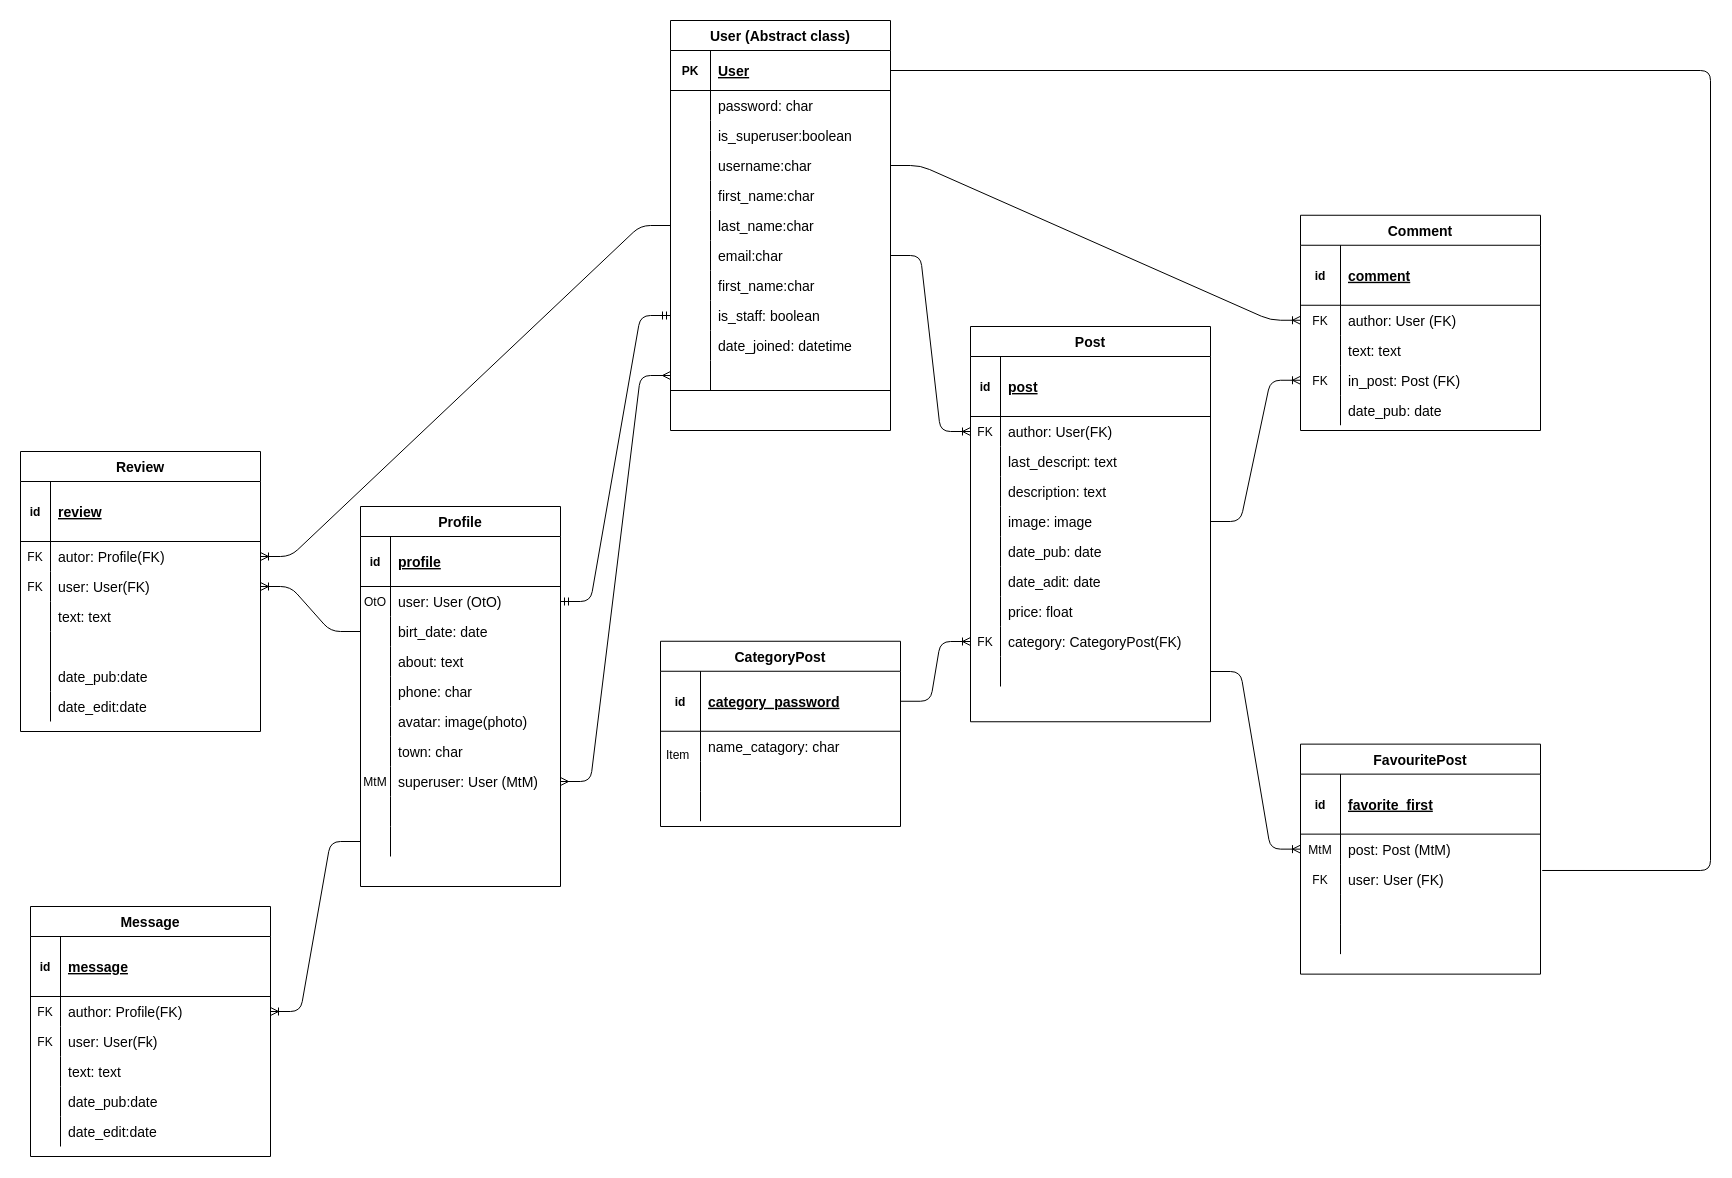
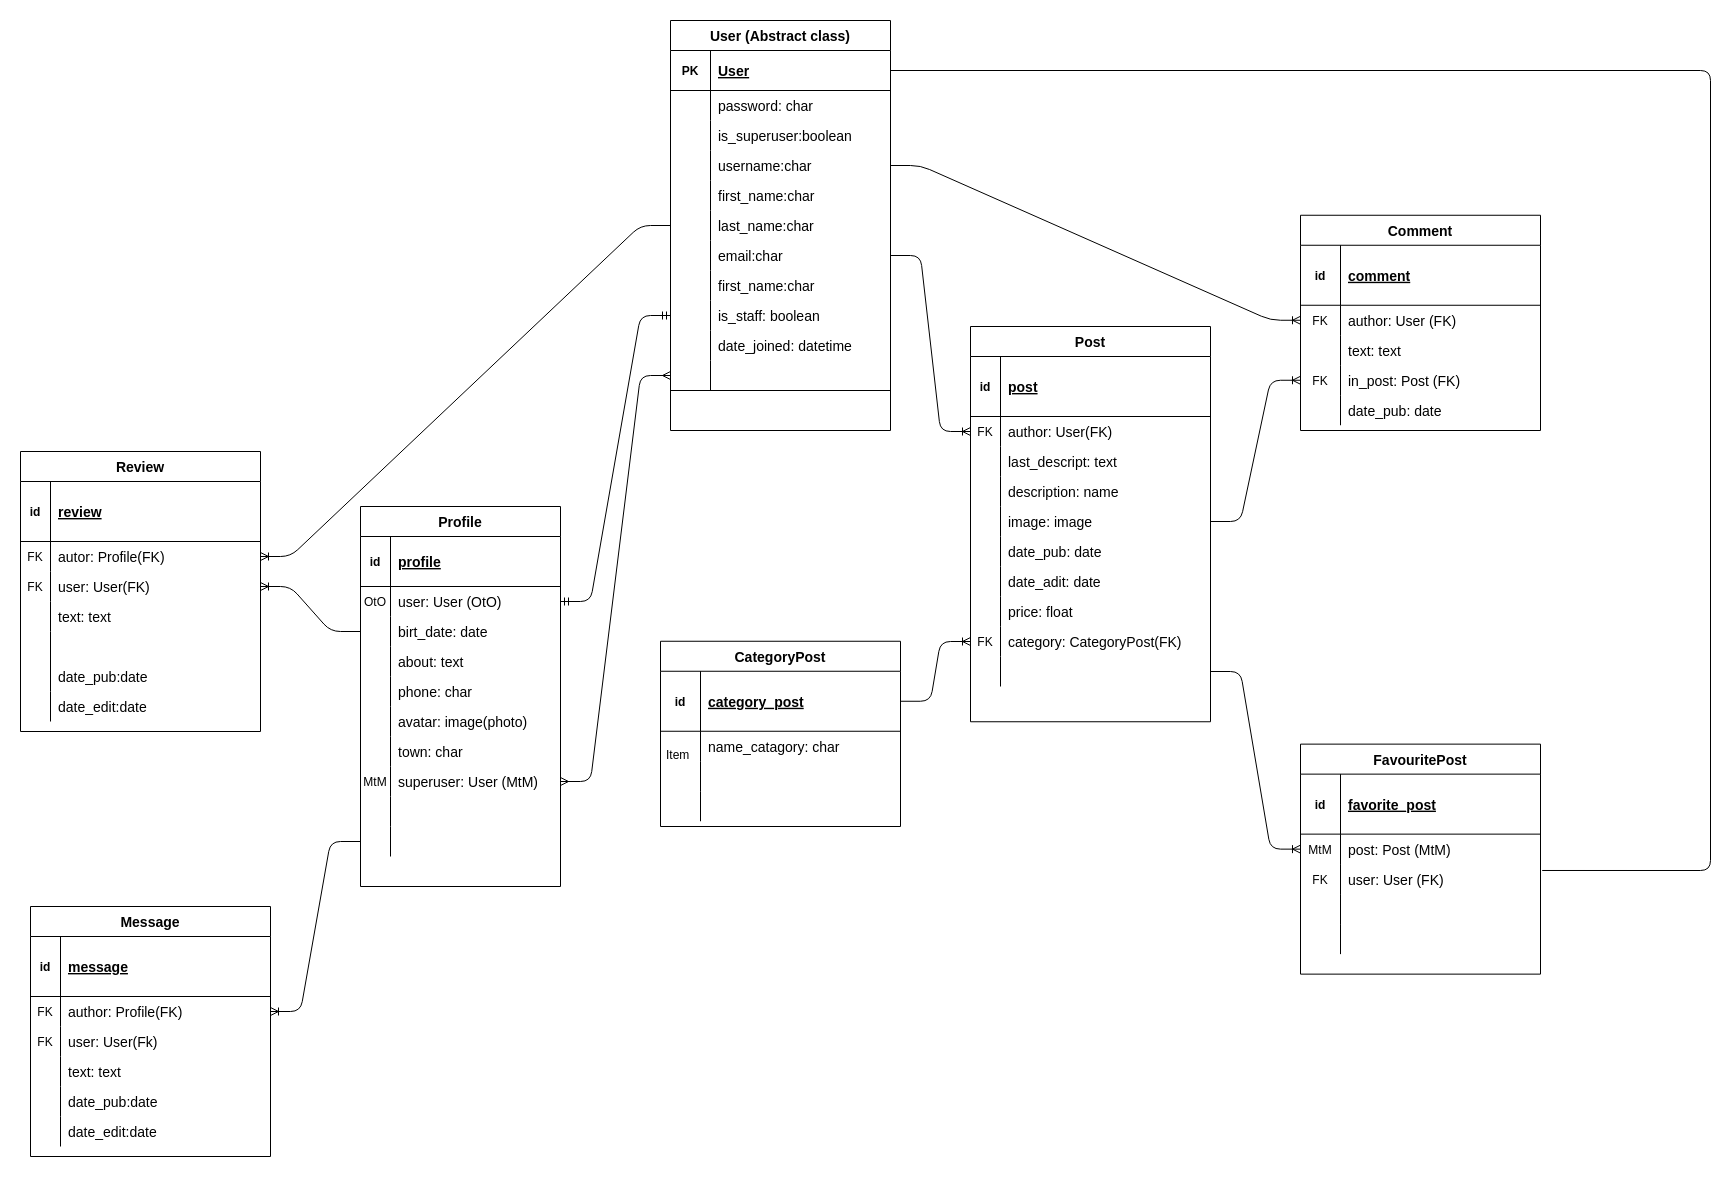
(1067, 492) -> (1067, 492)
(775, 702) -> (759, 702)
(1399, 805) -> (1397, 805)
